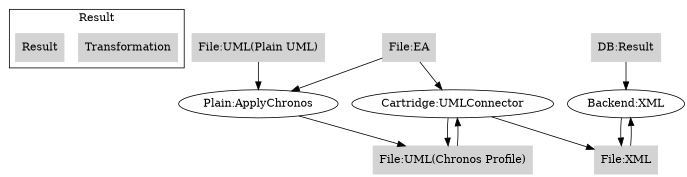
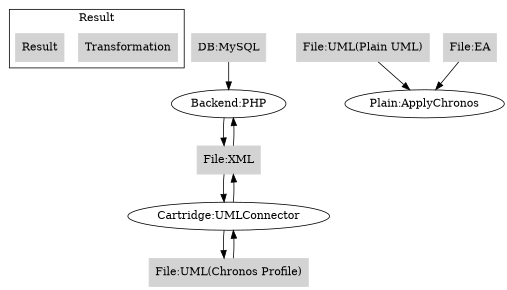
(626, 48) -> (229, 48)
(428, 73) -> (223, 184)
(626, 104) -> (229, 104)
(348, 130) -> none
